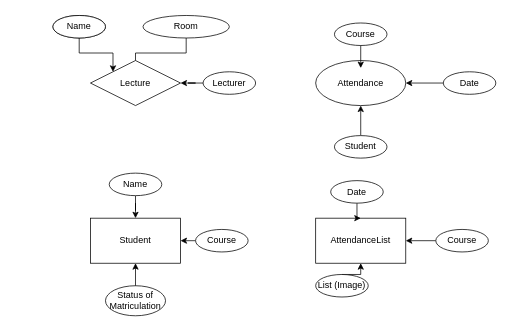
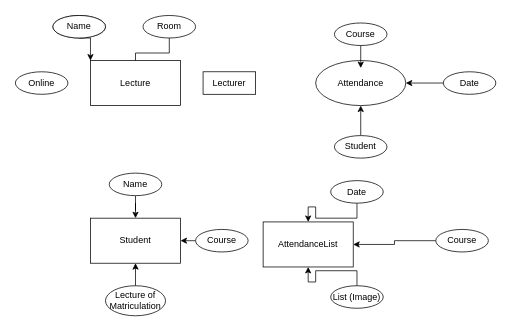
(186, 27) -> (169, 27)
none -> (42, 83)
(135, 83) -> (135, 83)
(192, 83) -> none
(229, 83) -> (229, 83)
(360, 240) -> (308, 244)
(342, 285) -> (357, 297)
(135, 300) -> (135, 300)
